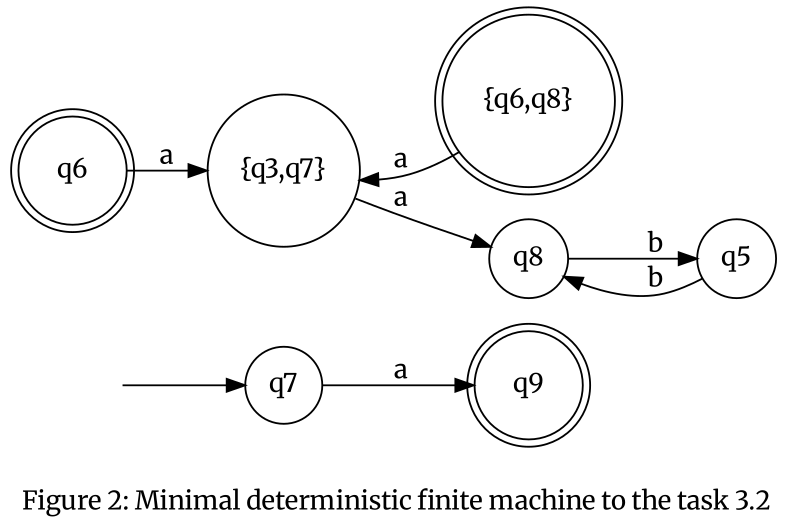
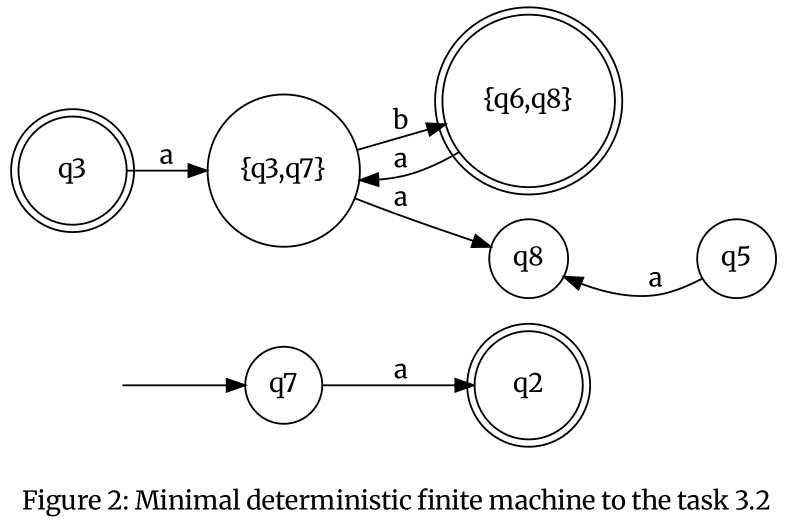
none -> (393, 140)
(73, 171) -> (73, 171)
(624, 259) -> none
(656, 280) -> (656, 280)
(529, 385) -> (529, 385)
